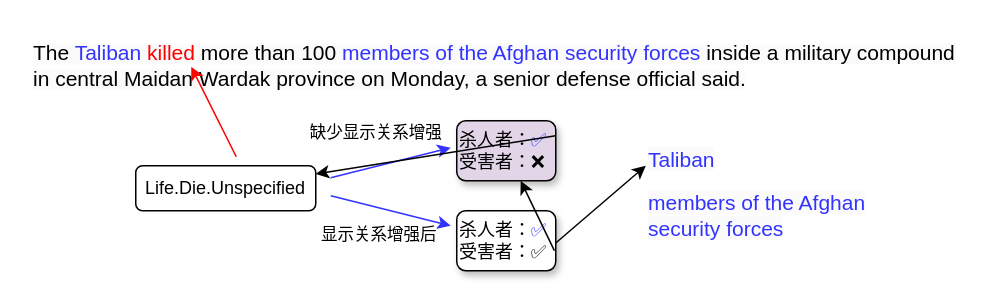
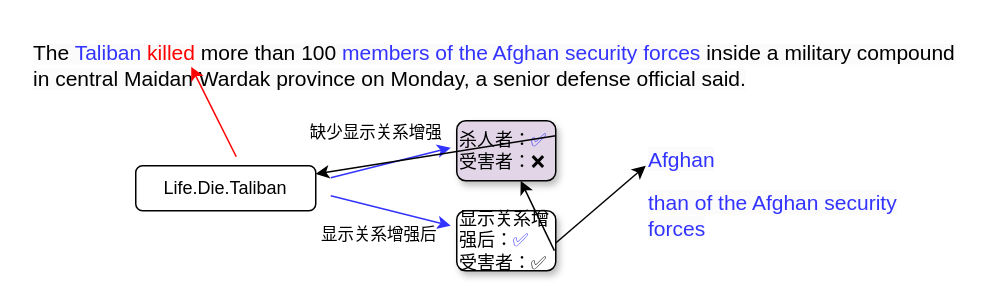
(679, 159) -> (679, 159)
(226, 188) -> (226, 188)
(791, 213) -> (791, 213)
(501, 241) -> (508, 241)
